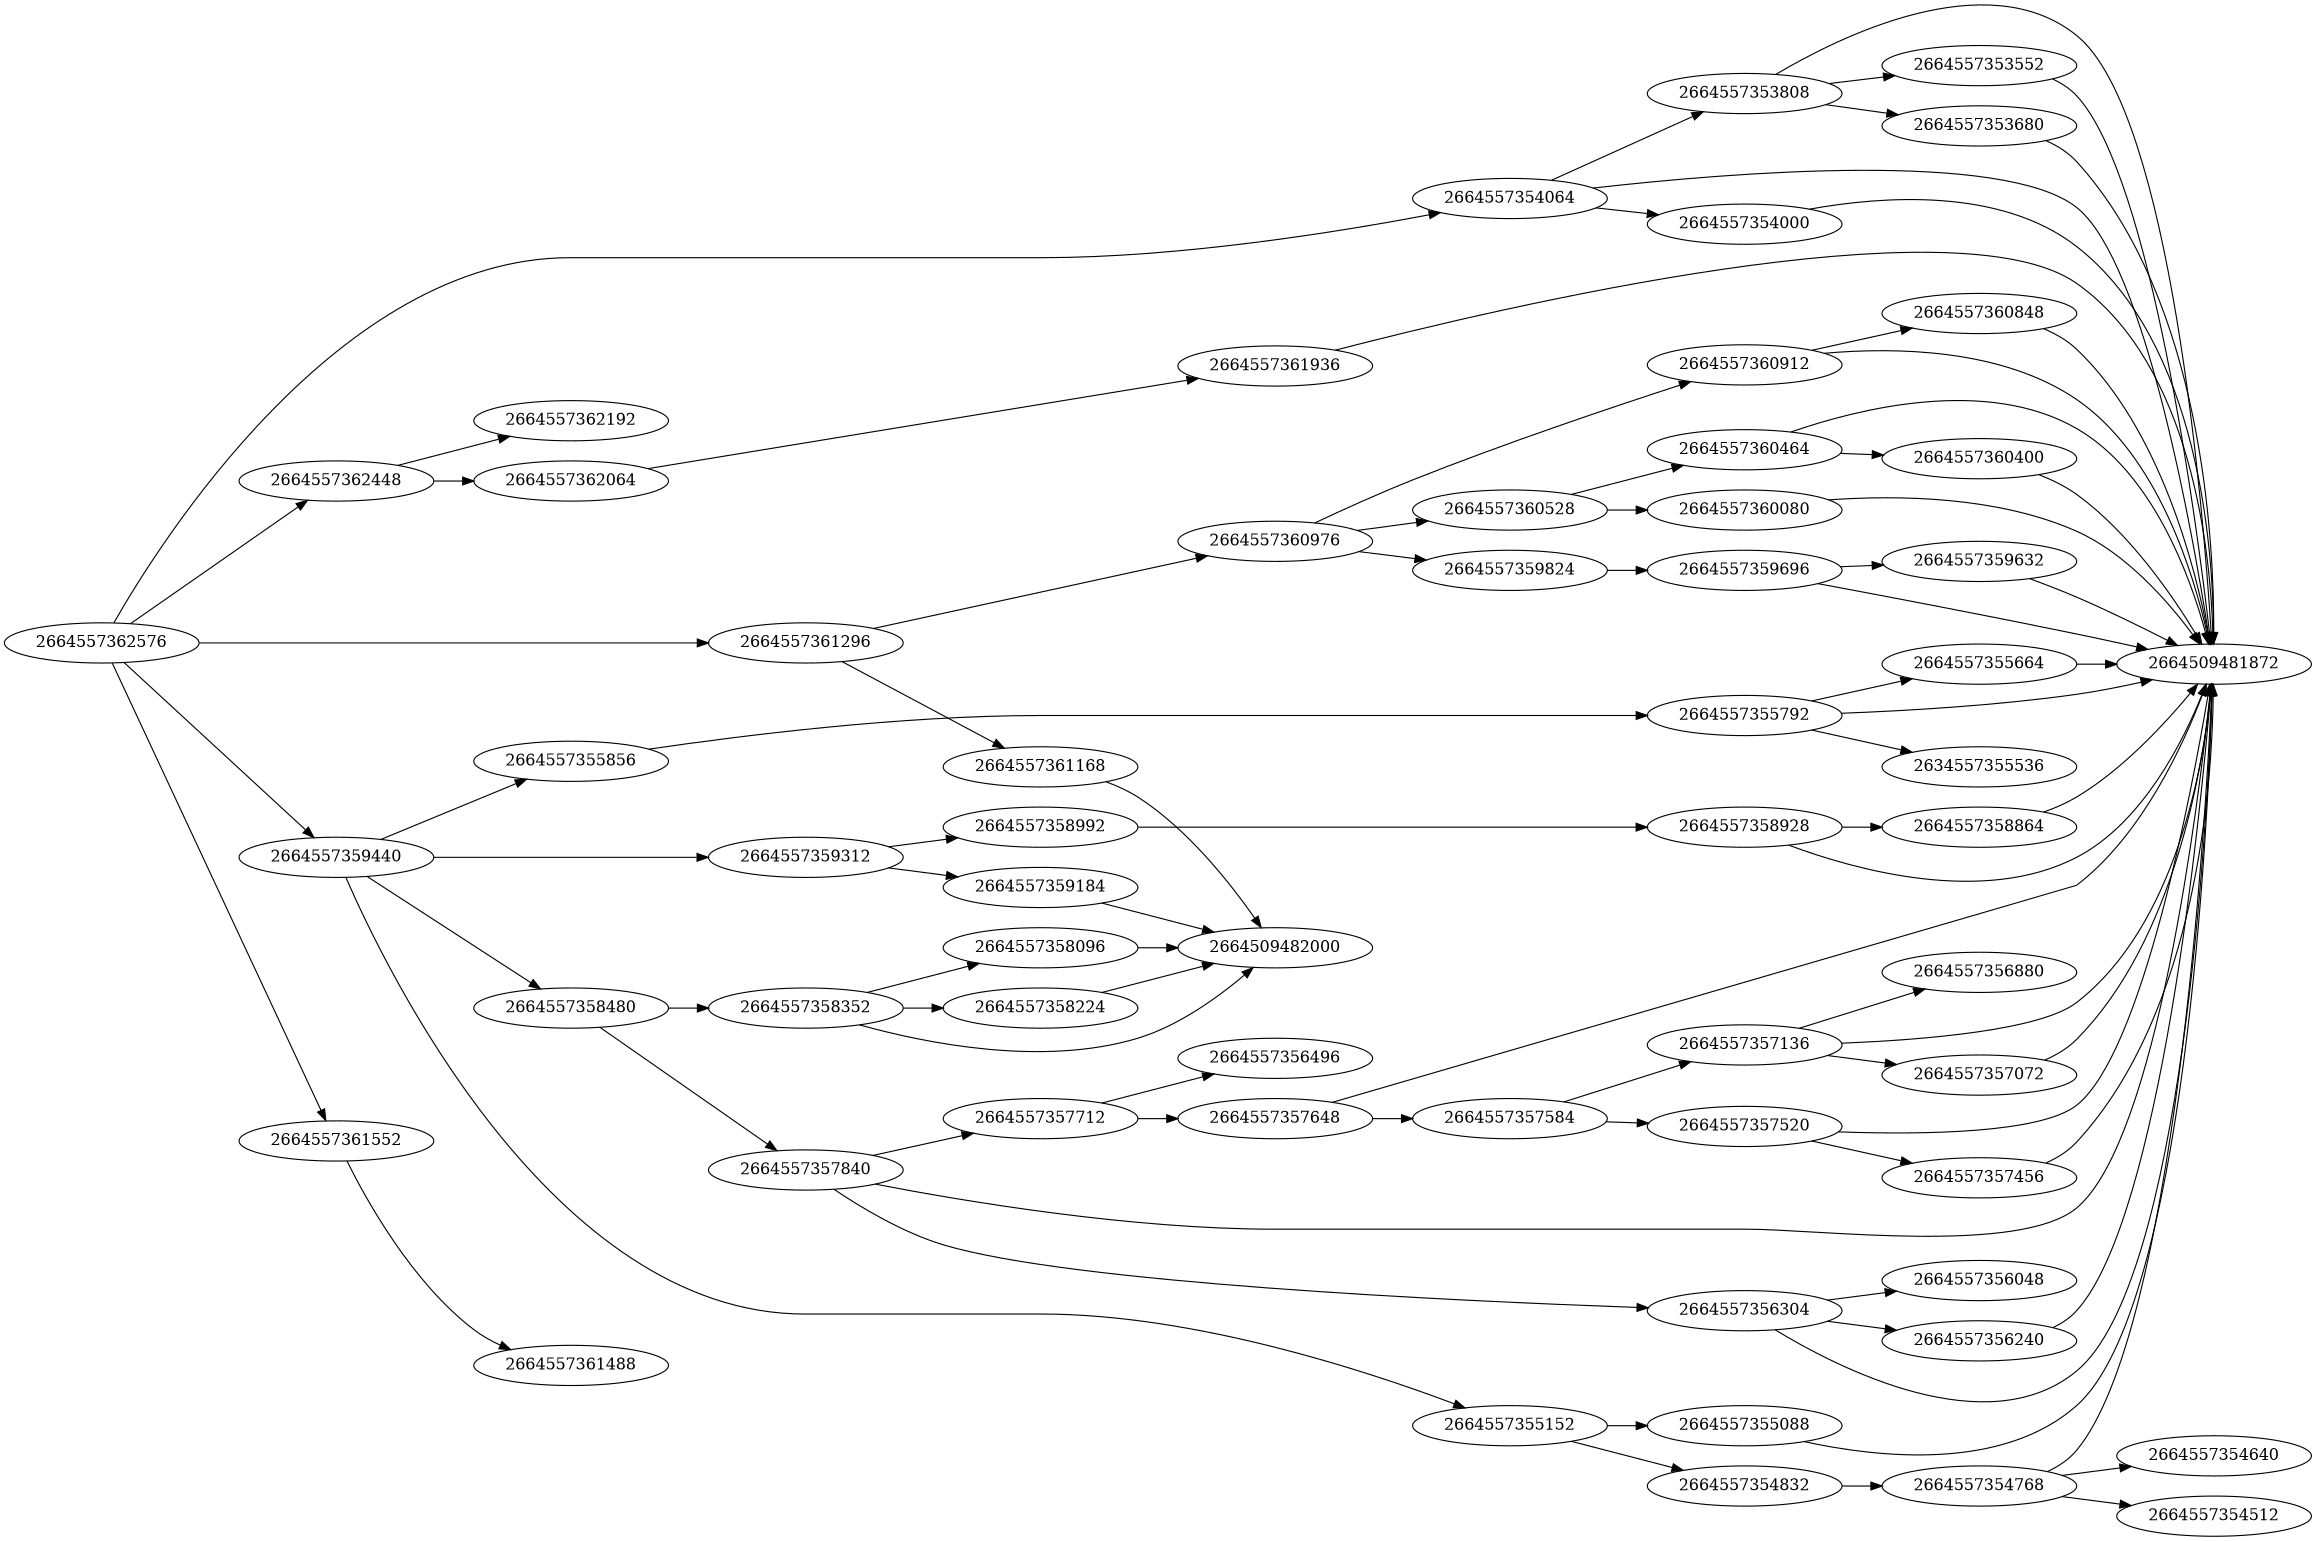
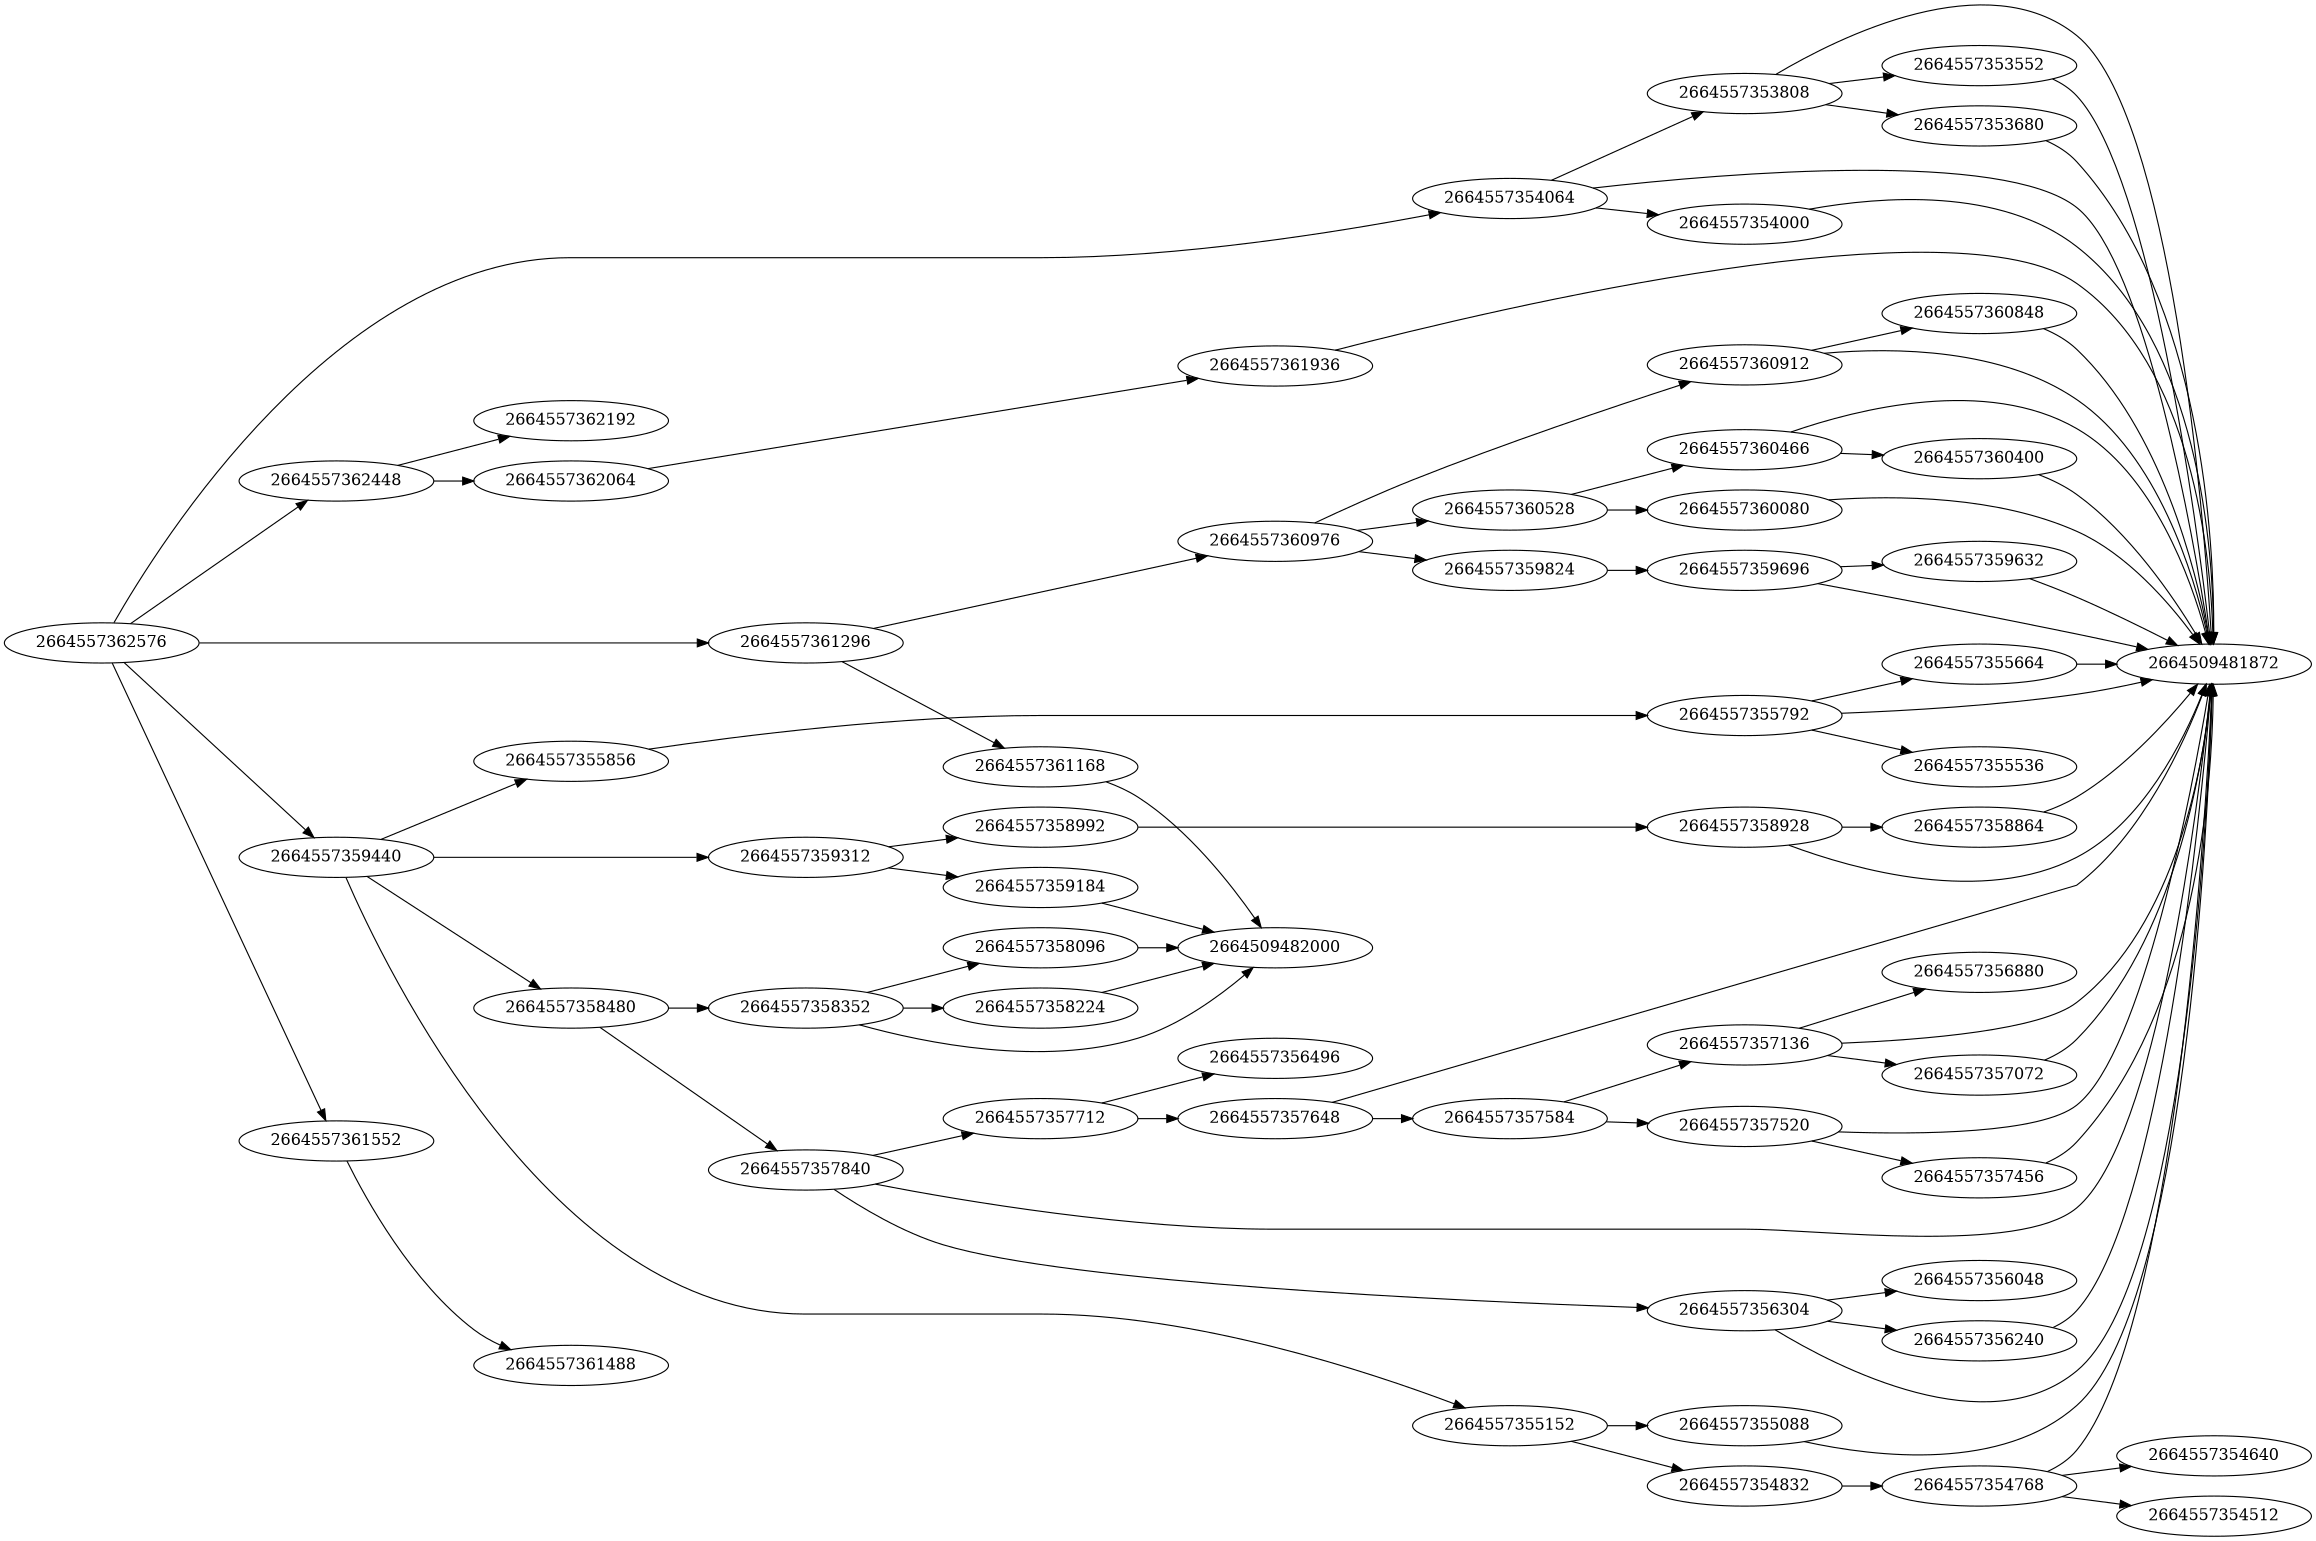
(1745, 450) -> (1745, 450)
(1979, 767) -> (1979, 767)
